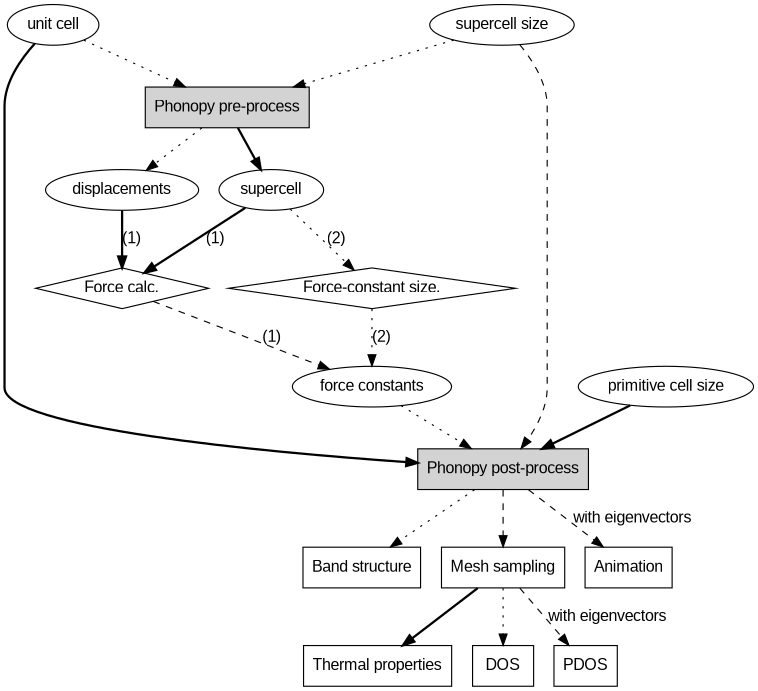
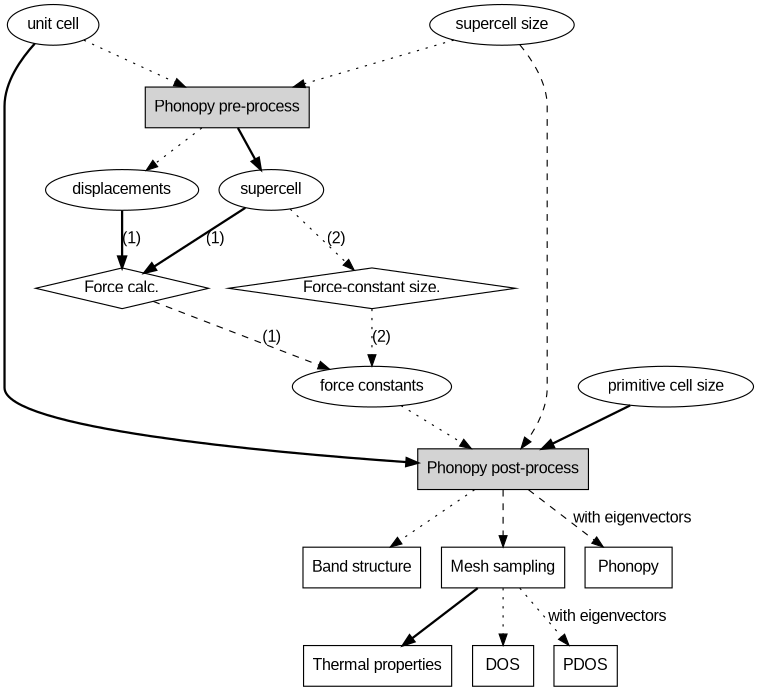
(629, 568) -> (629, 568)
(541, 612) -> (541, 612)
